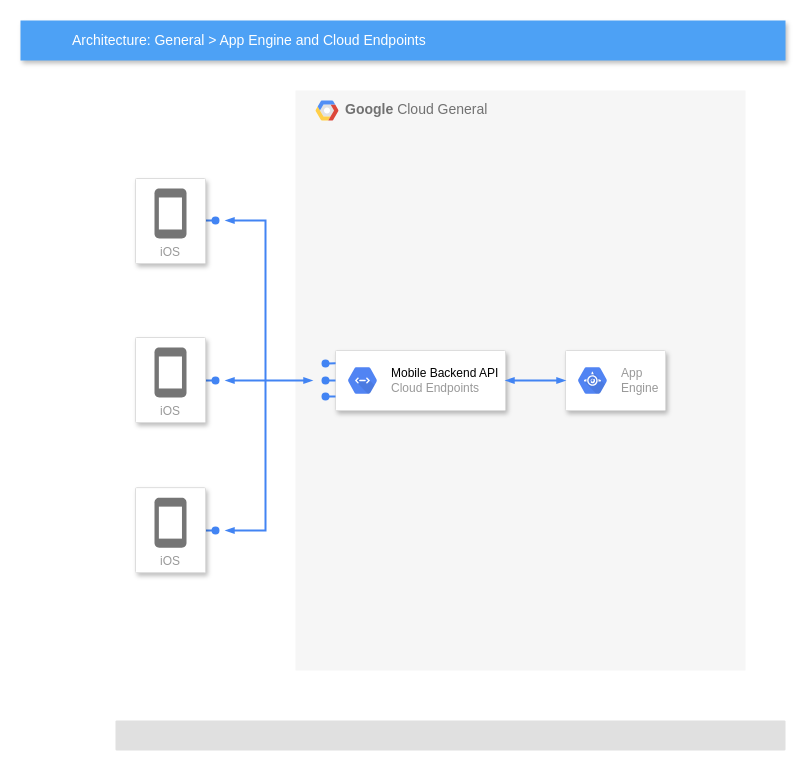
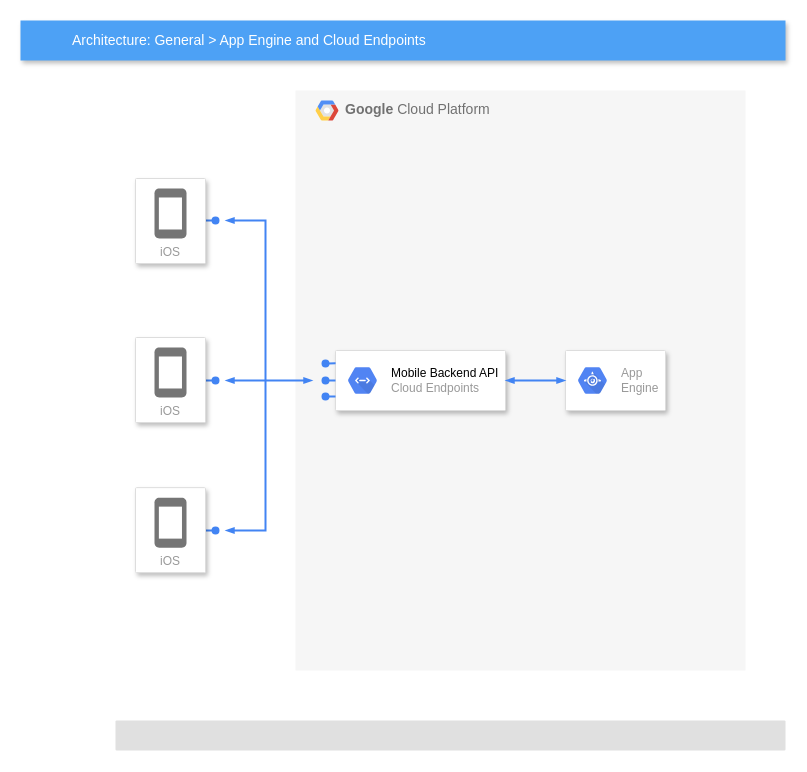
(415, 110) -> (419, 110)
